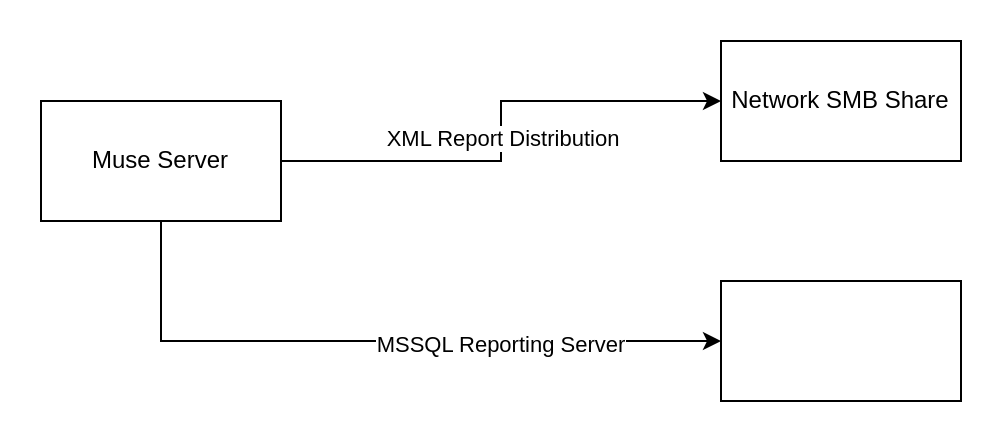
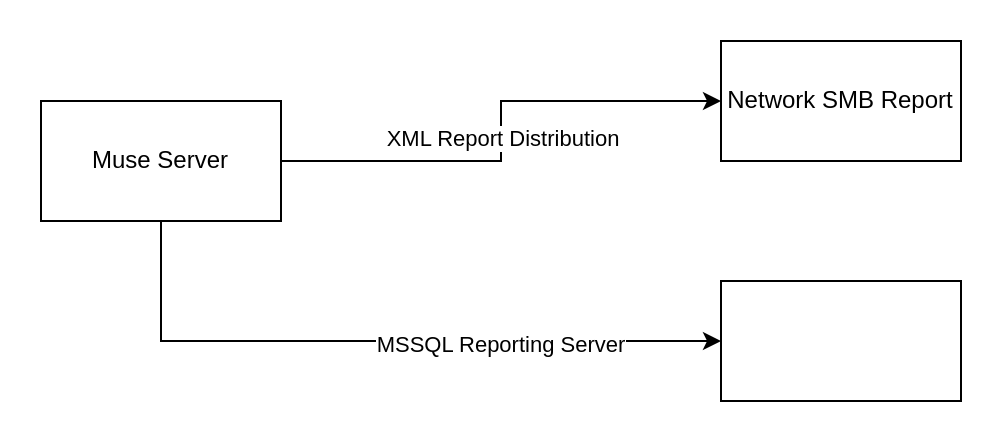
(841, 101) -> (841, 101)
